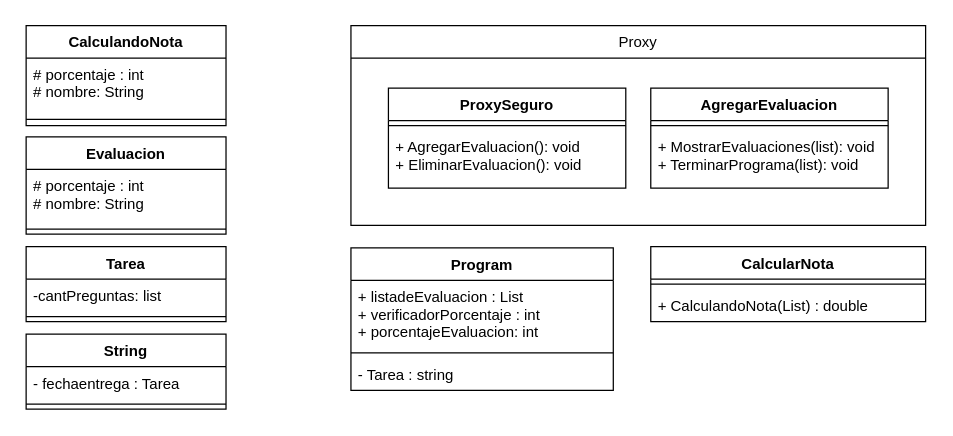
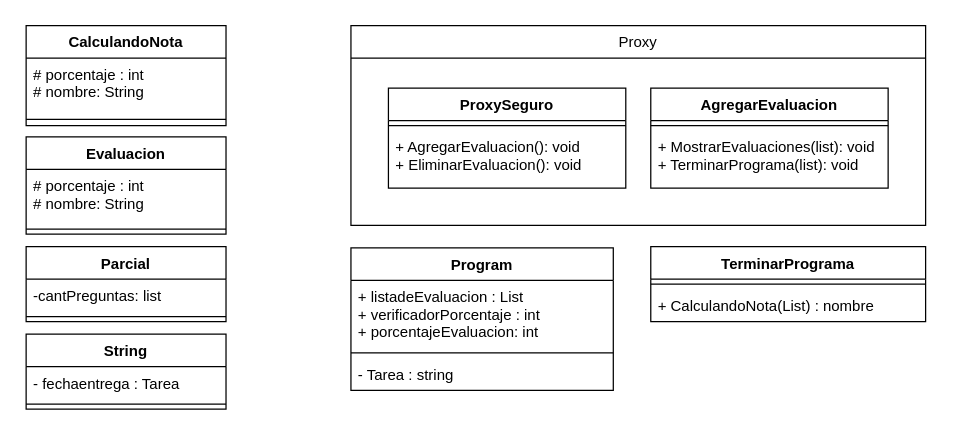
(125, 264) -> (125, 264)
(788, 264) -> (788, 264)
(772, 306) -> (774, 306)
